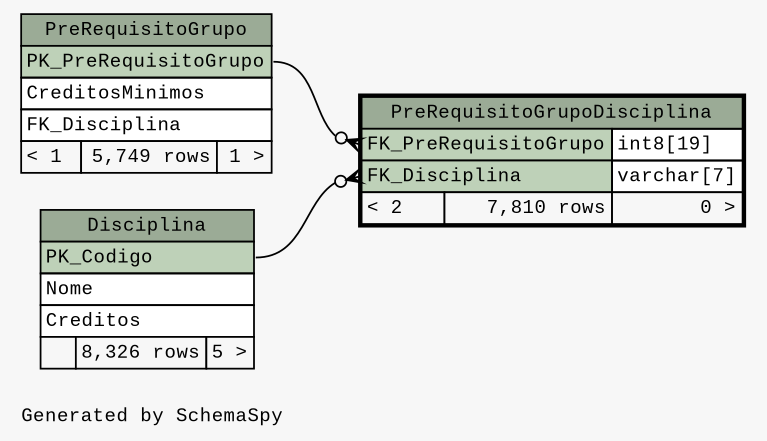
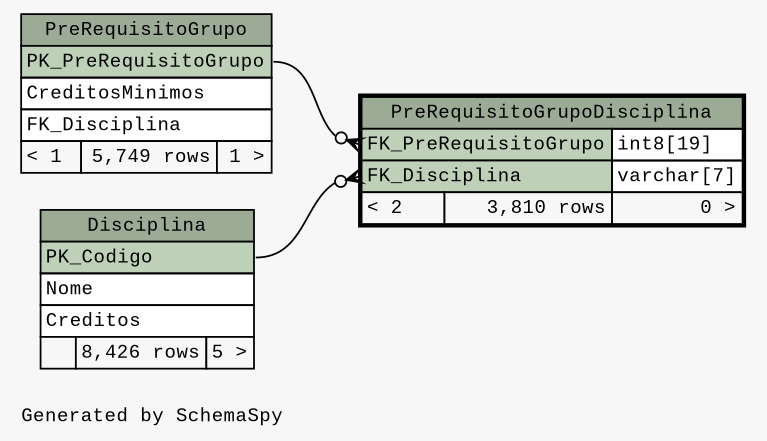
(547, 207) -> (547, 207)
(141, 352) -> (141, 352)
